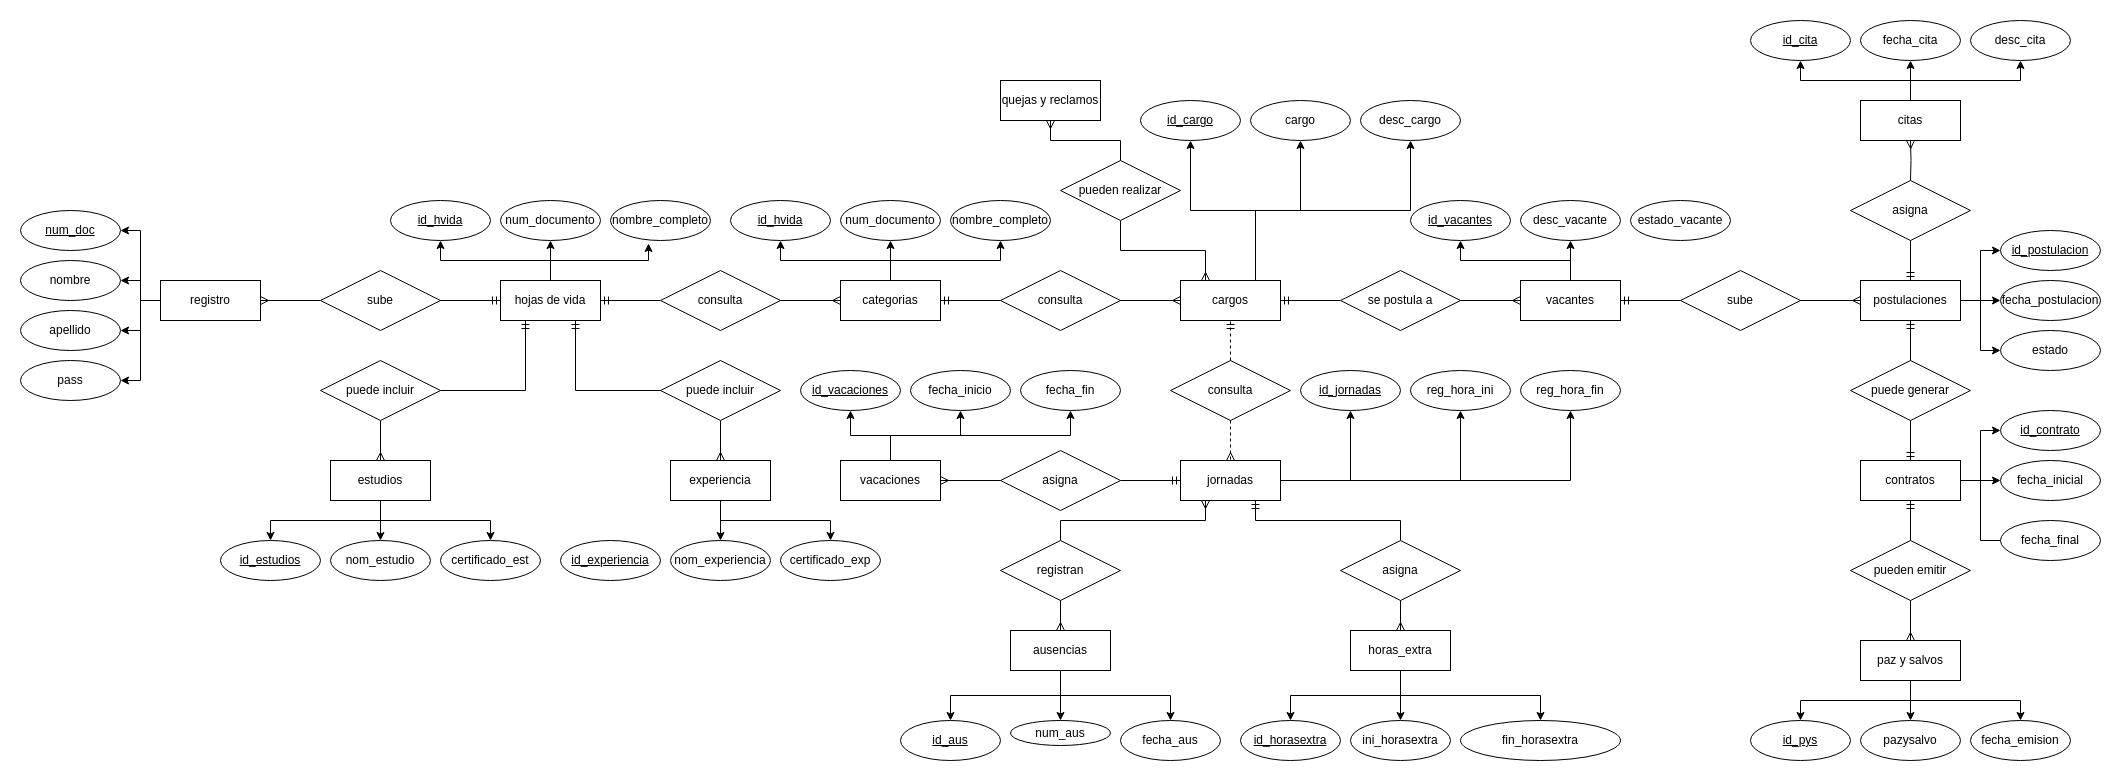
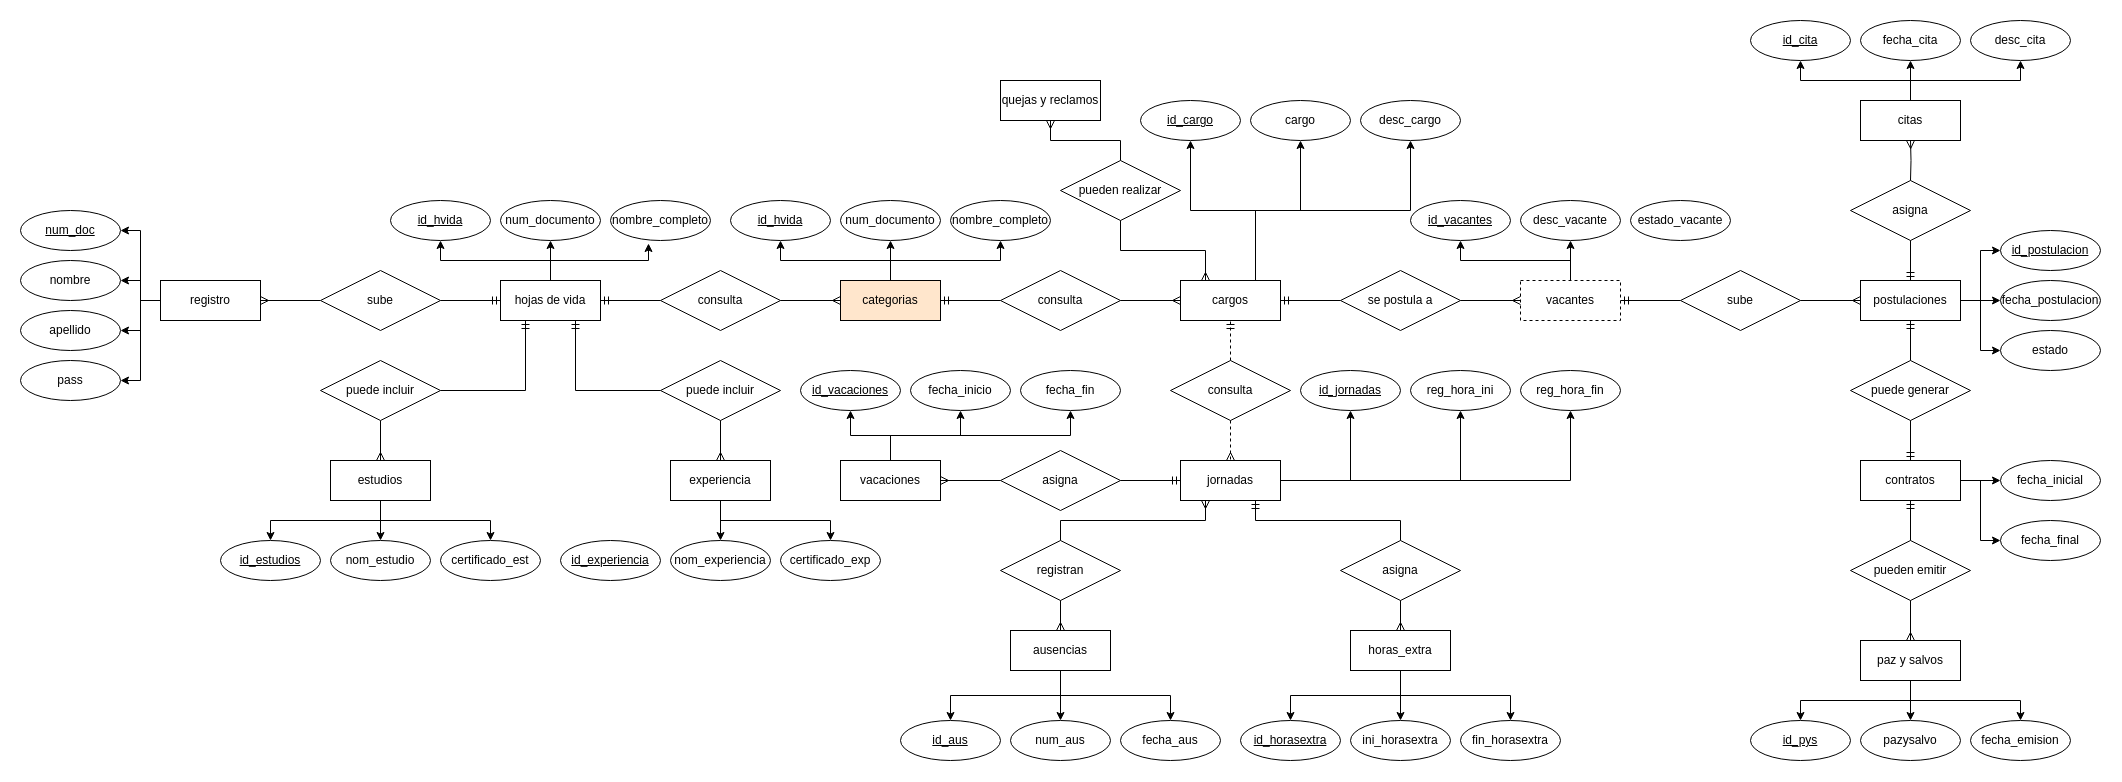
(891, 301) -> (891, 301)
(1571, 301) -> (1571, 301)
(2051, 431) -> none
(1981, 449) -> none
(1995, 541) -> (1992, 541)
(1061, 733) -> (1061, 741)
(1541, 741) -> (1511, 741)
